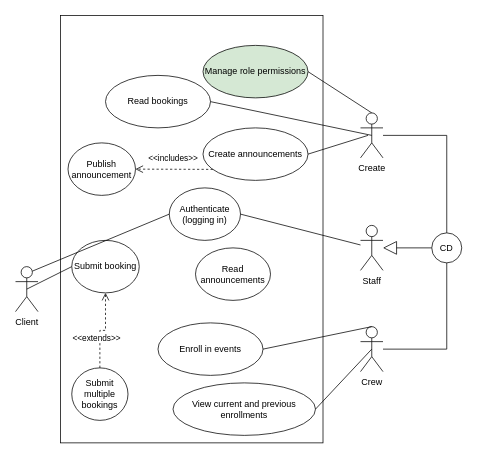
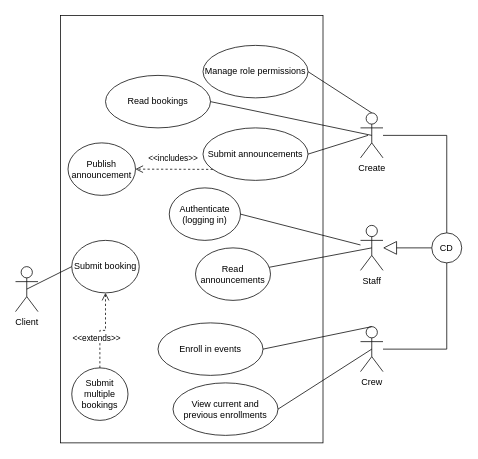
(255, 72) -> (255, 72)
(255, 154) -> (255, 154)
(101, 243) -> none
none -> (318, 258)
(244, 409) -> (225, 409)
